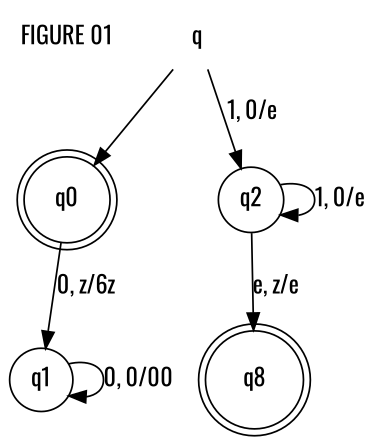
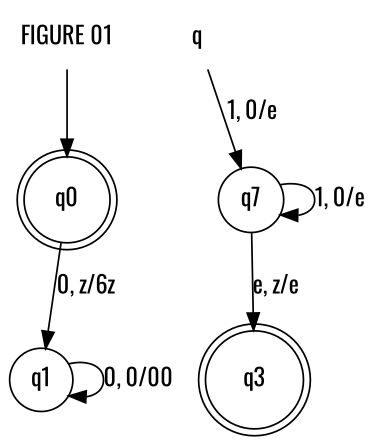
(139, 111) -> (67, 104)
(251, 200) -> (251, 200)
(254, 380) -> (254, 380)
